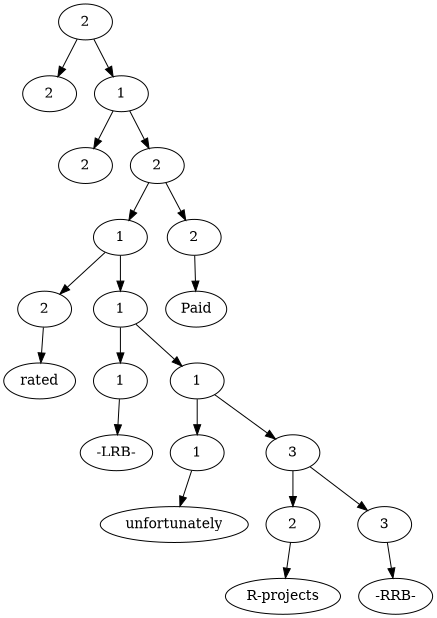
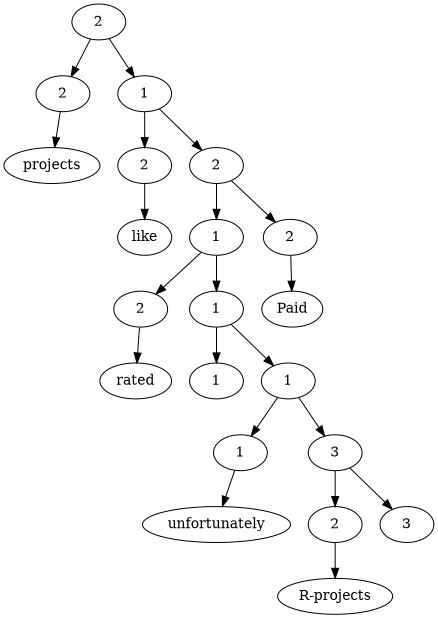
none -> (52, 166)
none -> (145, 237)
(116, 453) -> none
(396, 596) -> none
